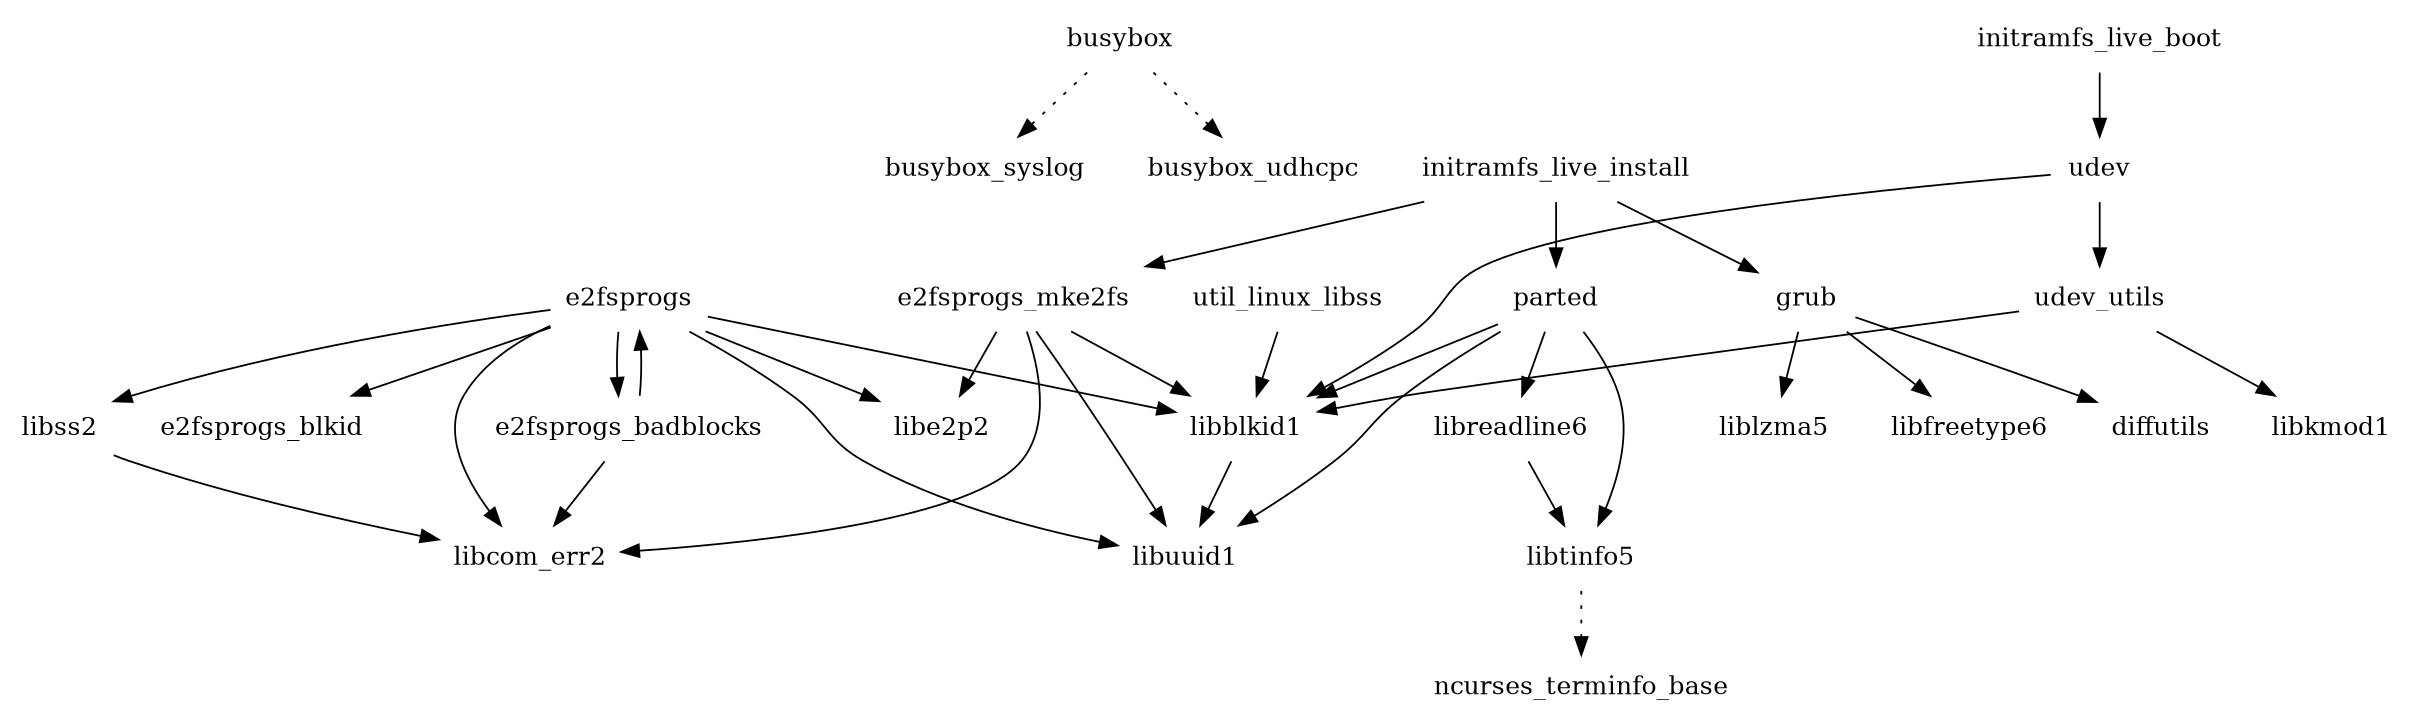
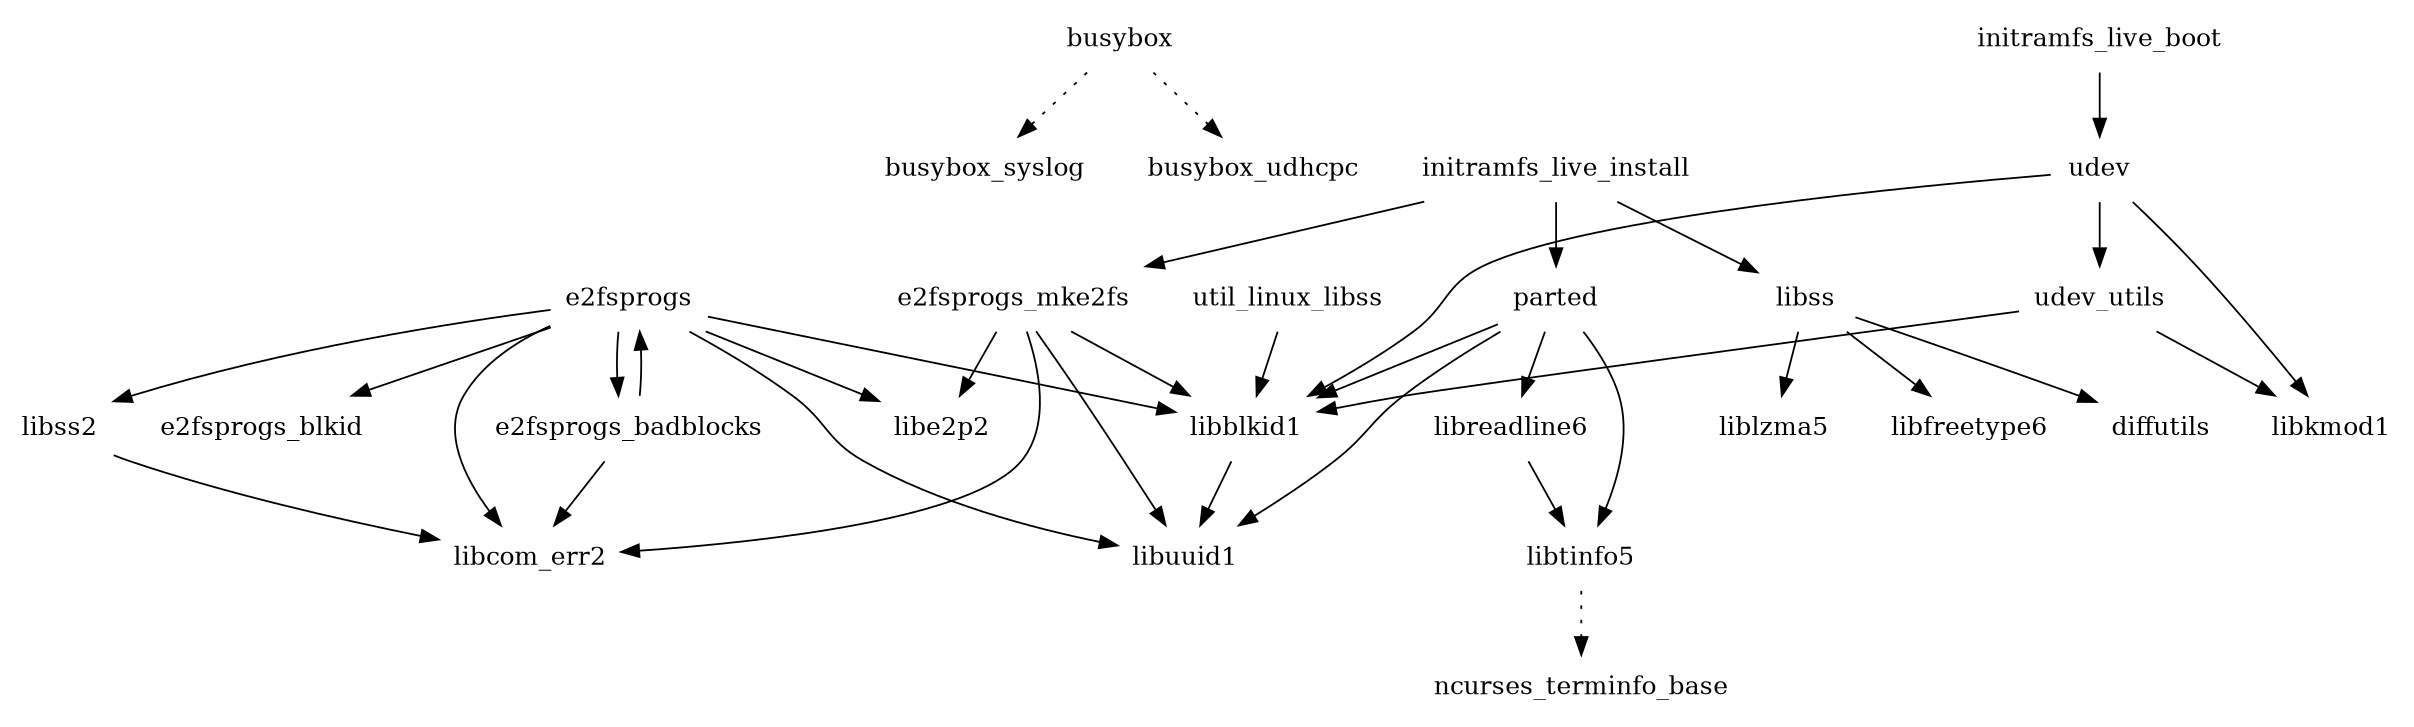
none -> (2217, 289)
(1806, 299) -> (1806, 299)
